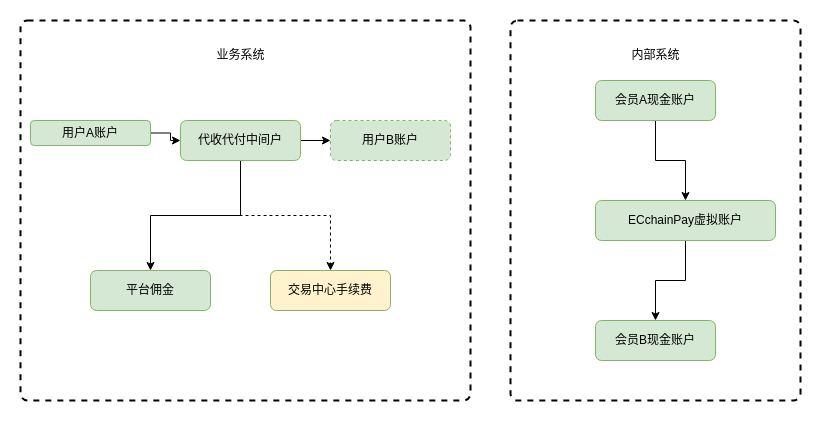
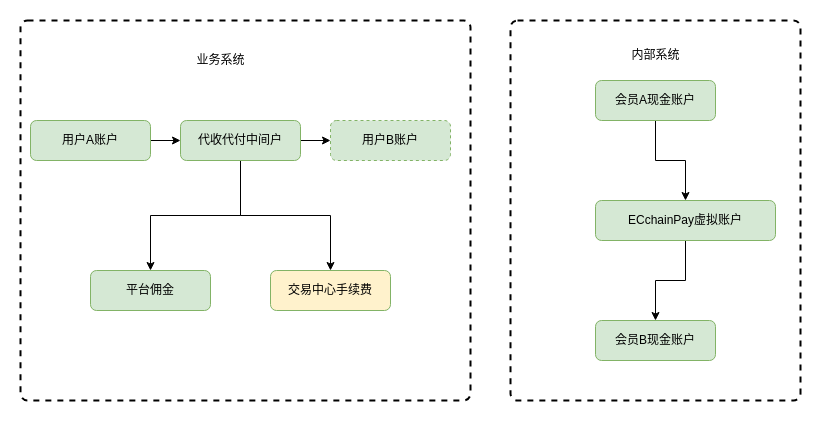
(241, 56) -> (221, 61)
(91, 133) -> (91, 141)
(310, 216) -> (310, 216)
